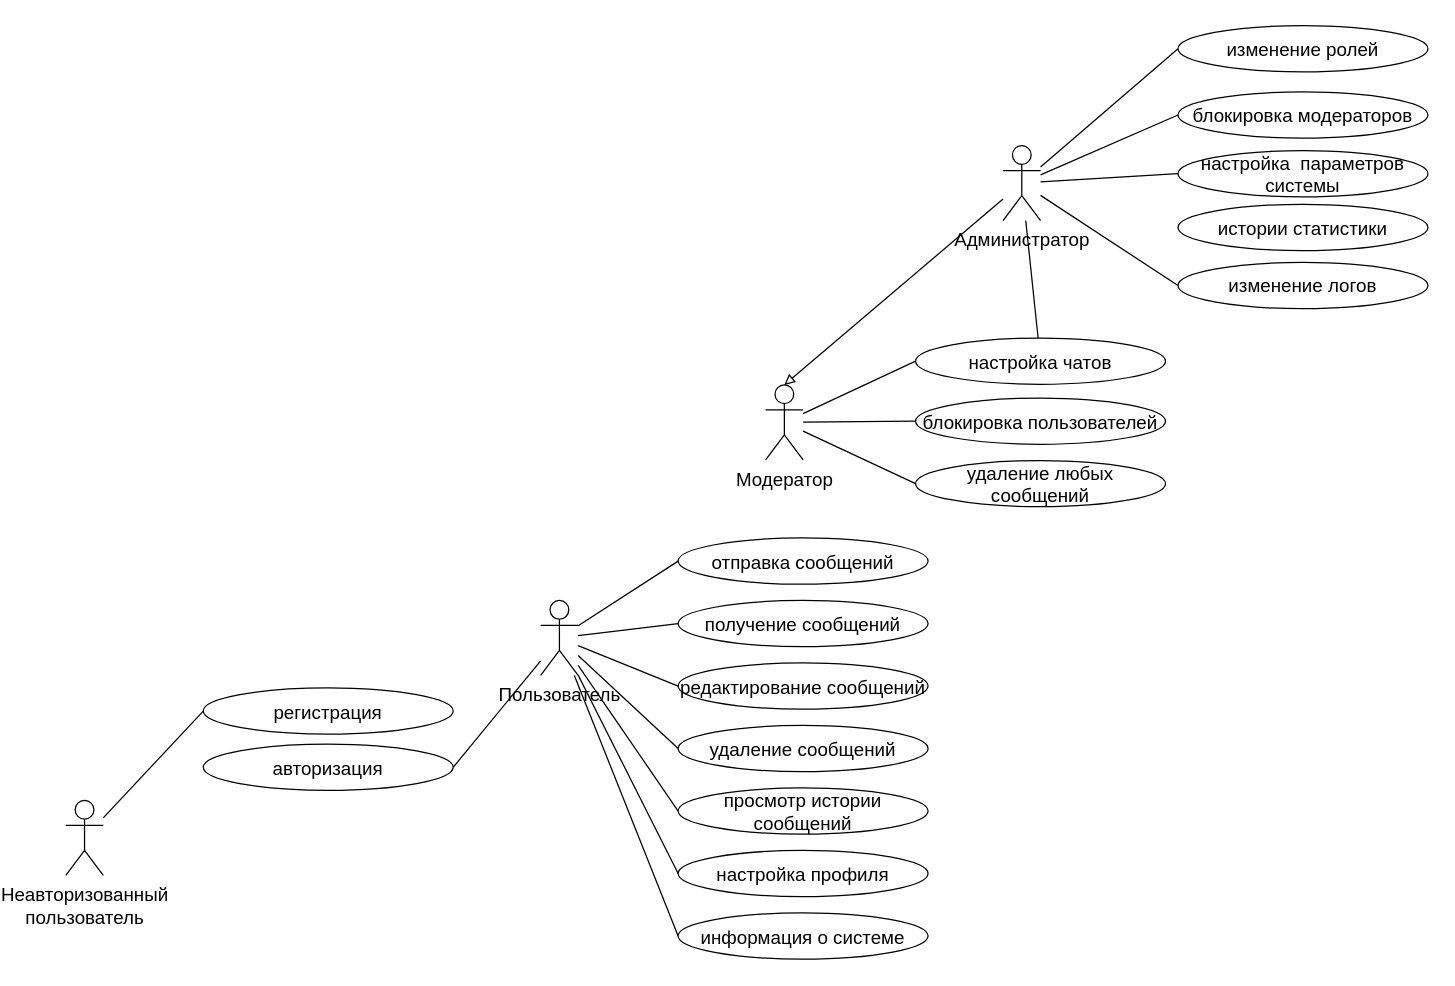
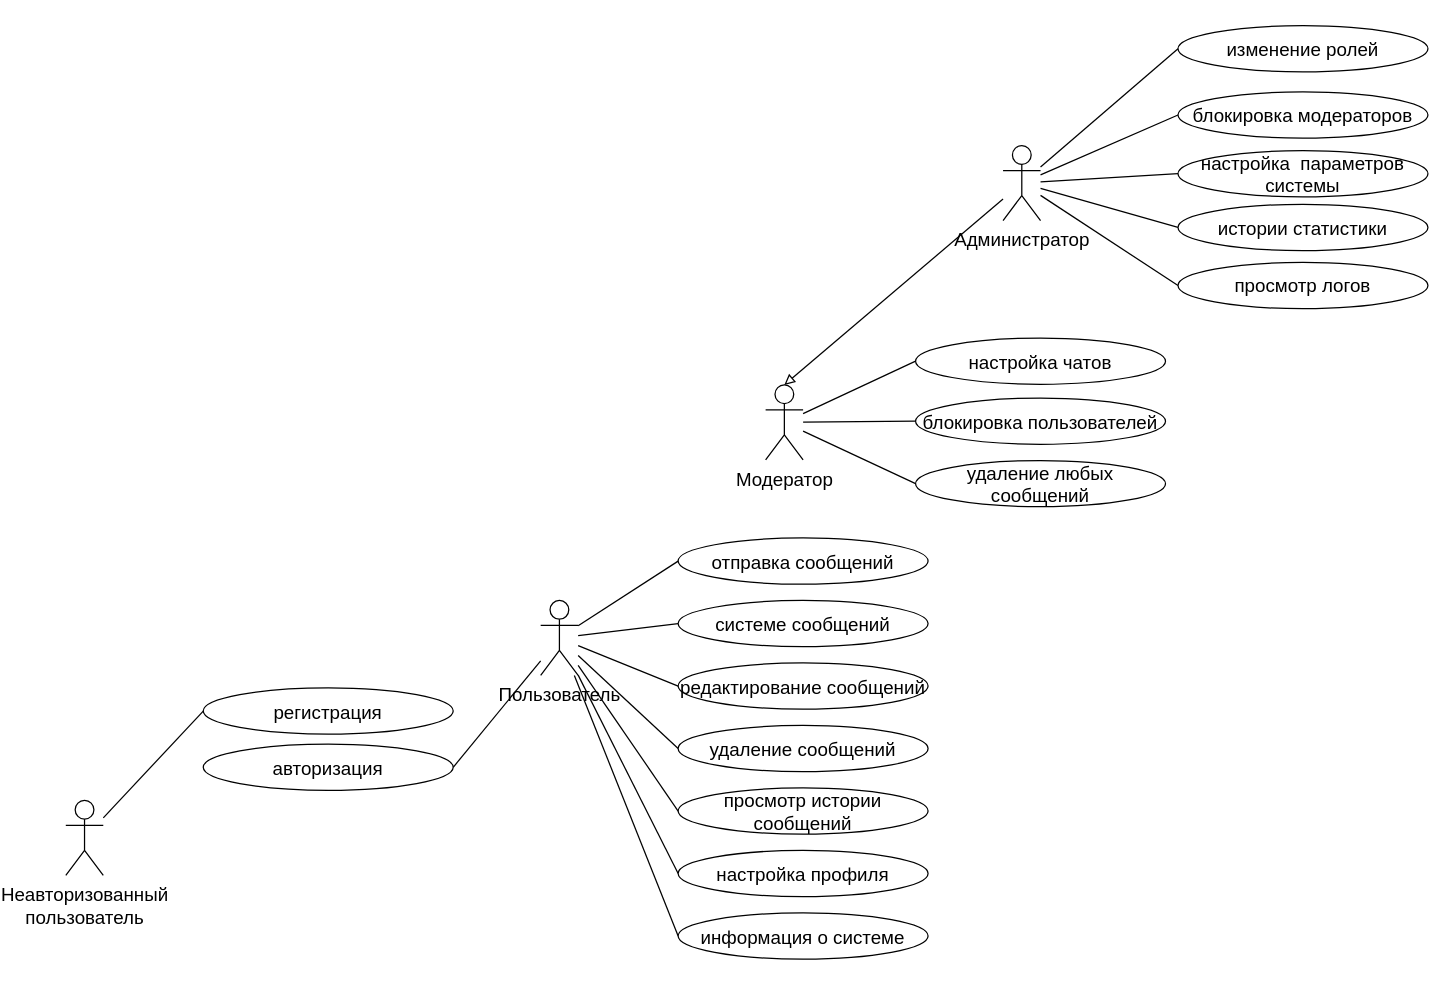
(1032, 279) -> (1109, 208)
(1303, 286) -> (1303, 286)
(803, 624) -> (803, 624)
